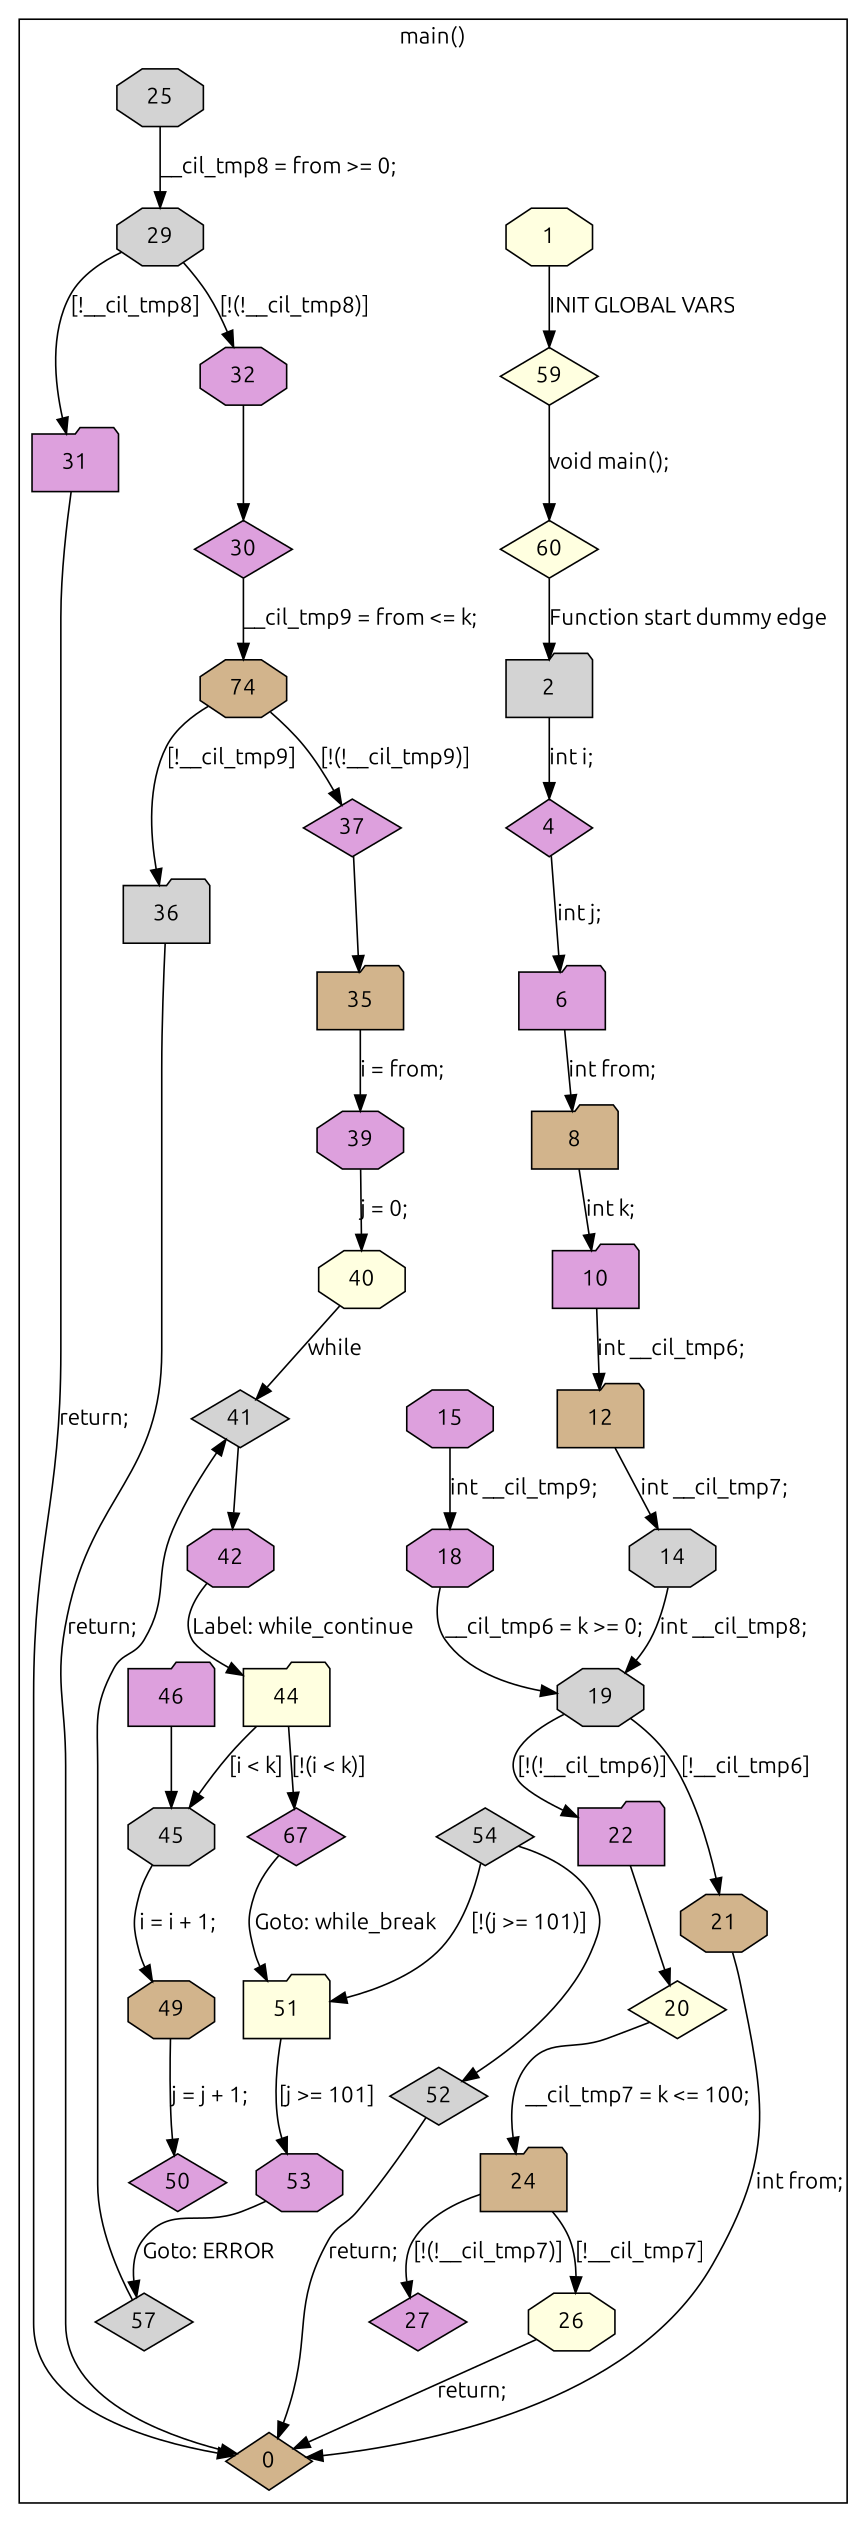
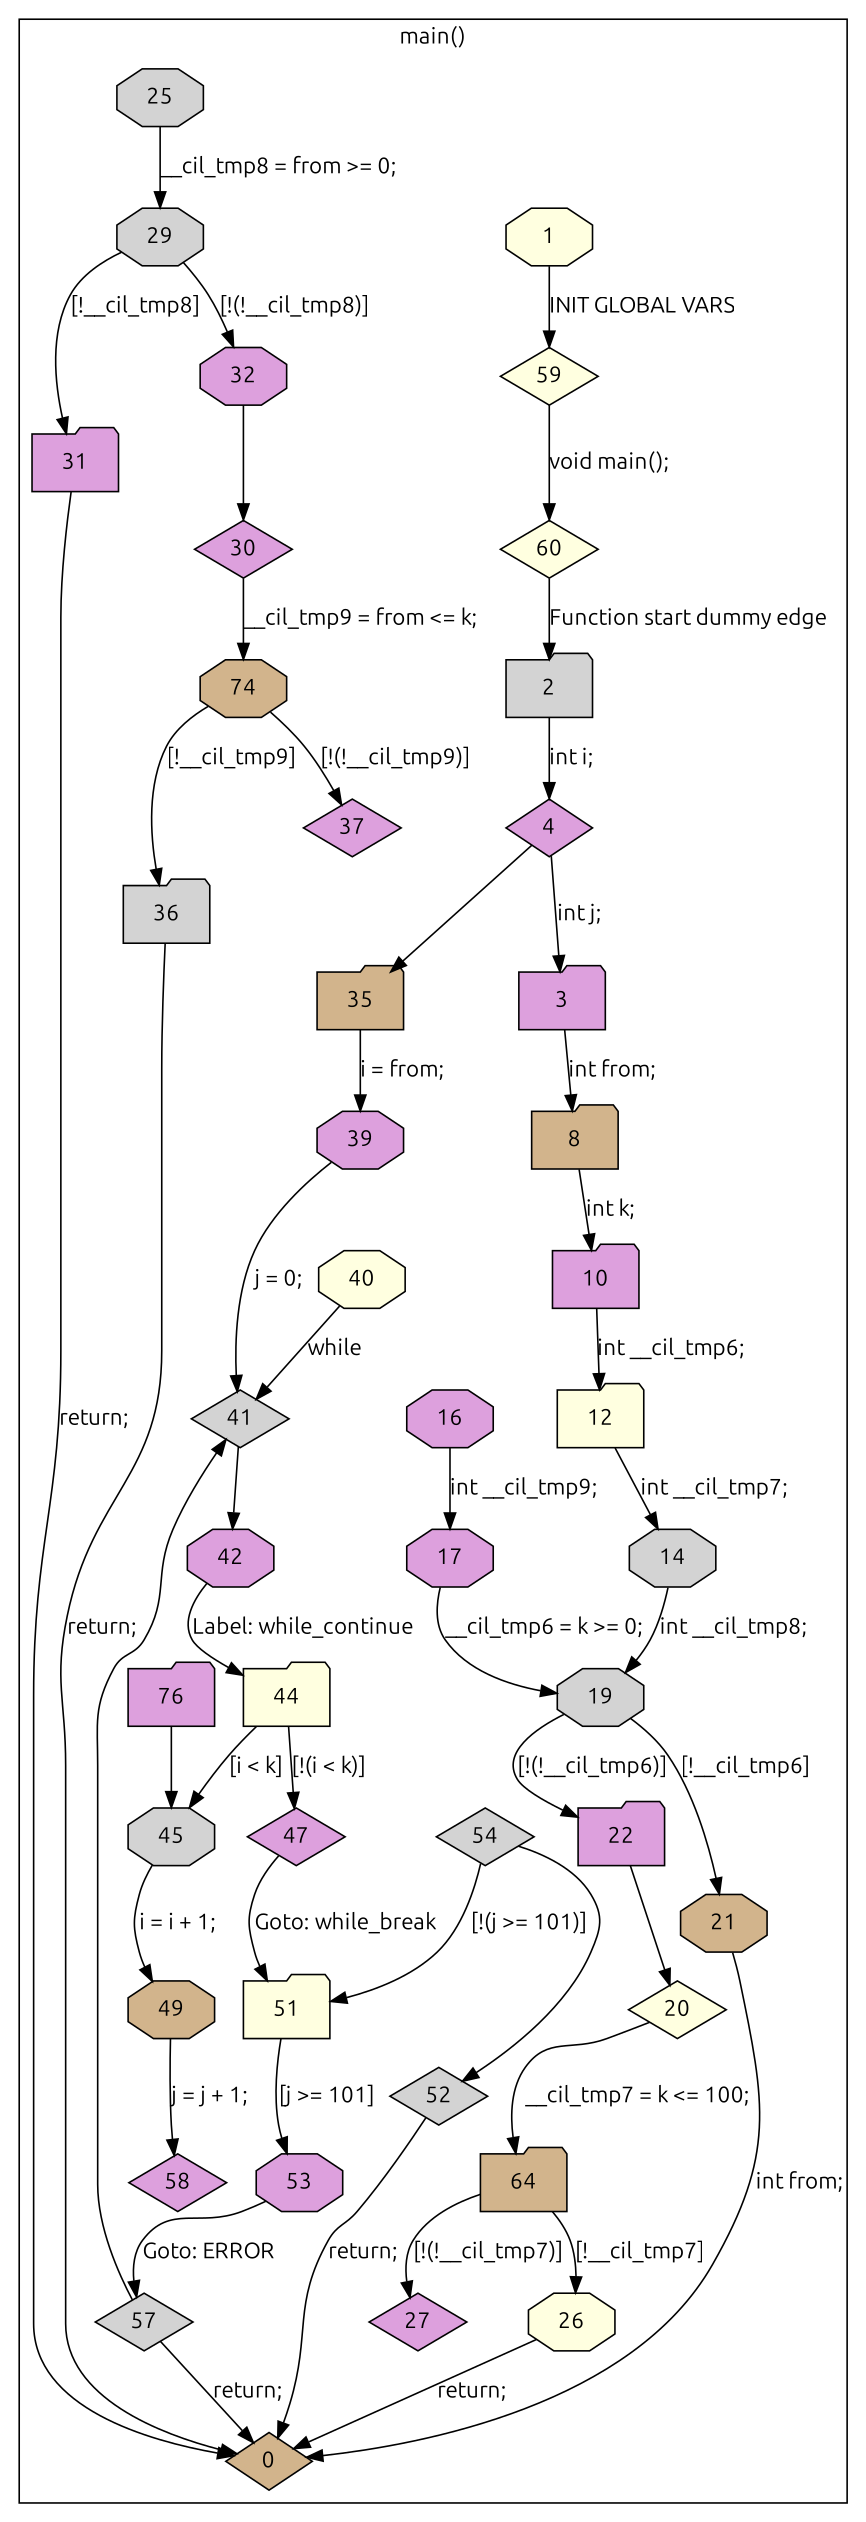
(356, 906) -> (467, 903)
(562, 1001) -> (562, 1001)
(361, 1202) -> (253, 1255)
(450, 1419) -> (450, 1419)
(601, 1419) -> (601, 1419)
(450, 1558) -> (450, 1558)
(171, 1697) -> (171, 1697)
(296, 1837) -> (296, 1837)
(178, 2183) -> (178, 2183)
(524, 2183) -> (524, 2183)
none -> (201, 2386)
